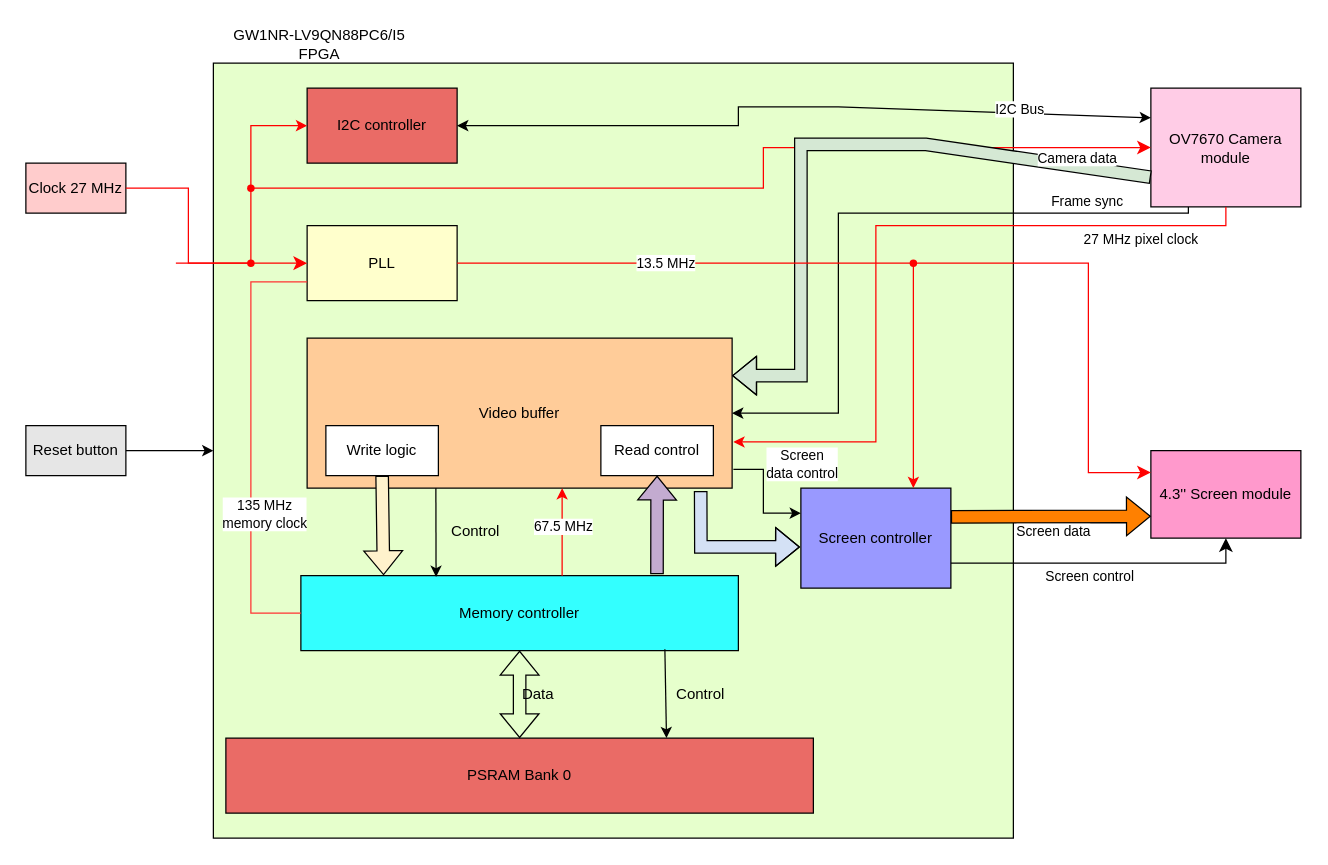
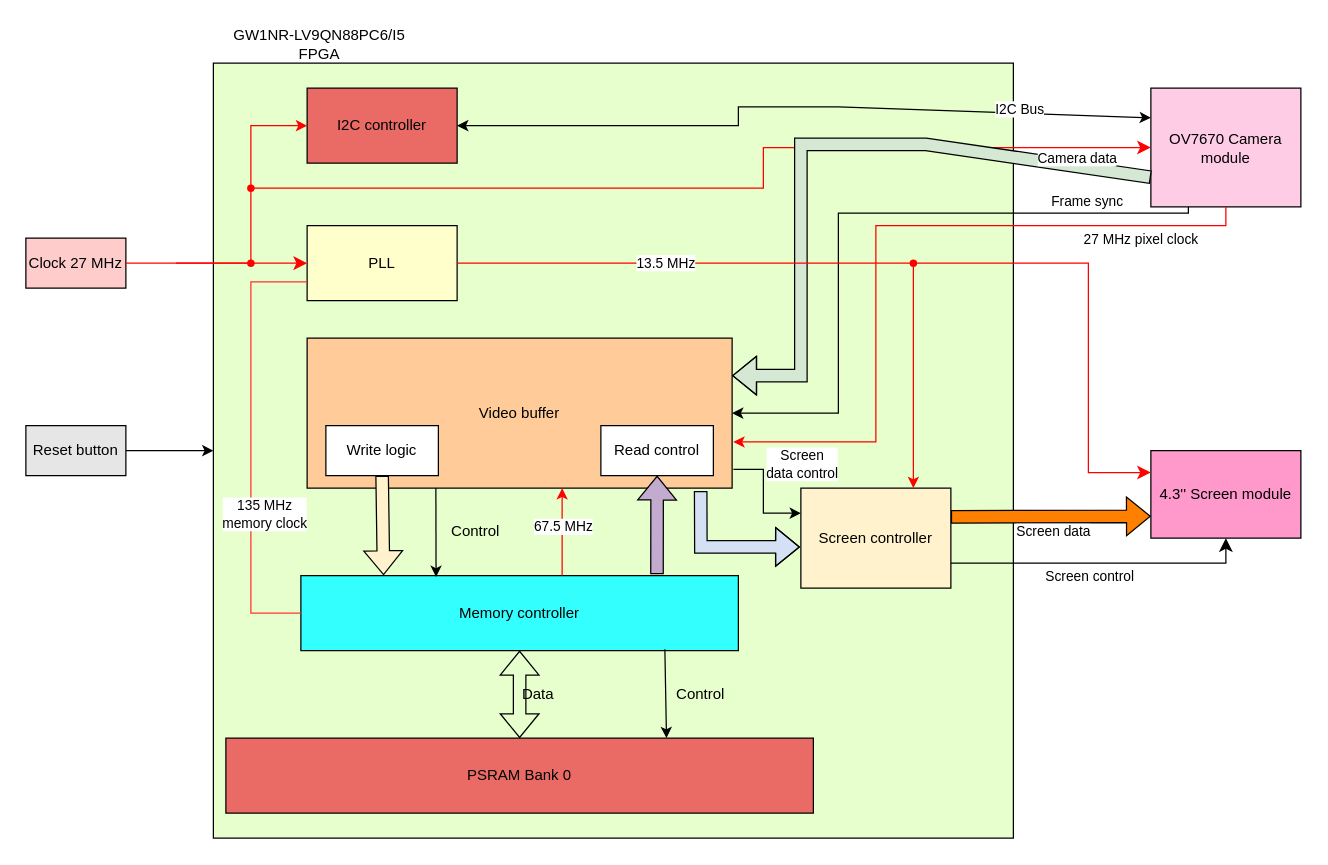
(76, 188) -> (76, 263)
(876, 538) -> (876, 538)
